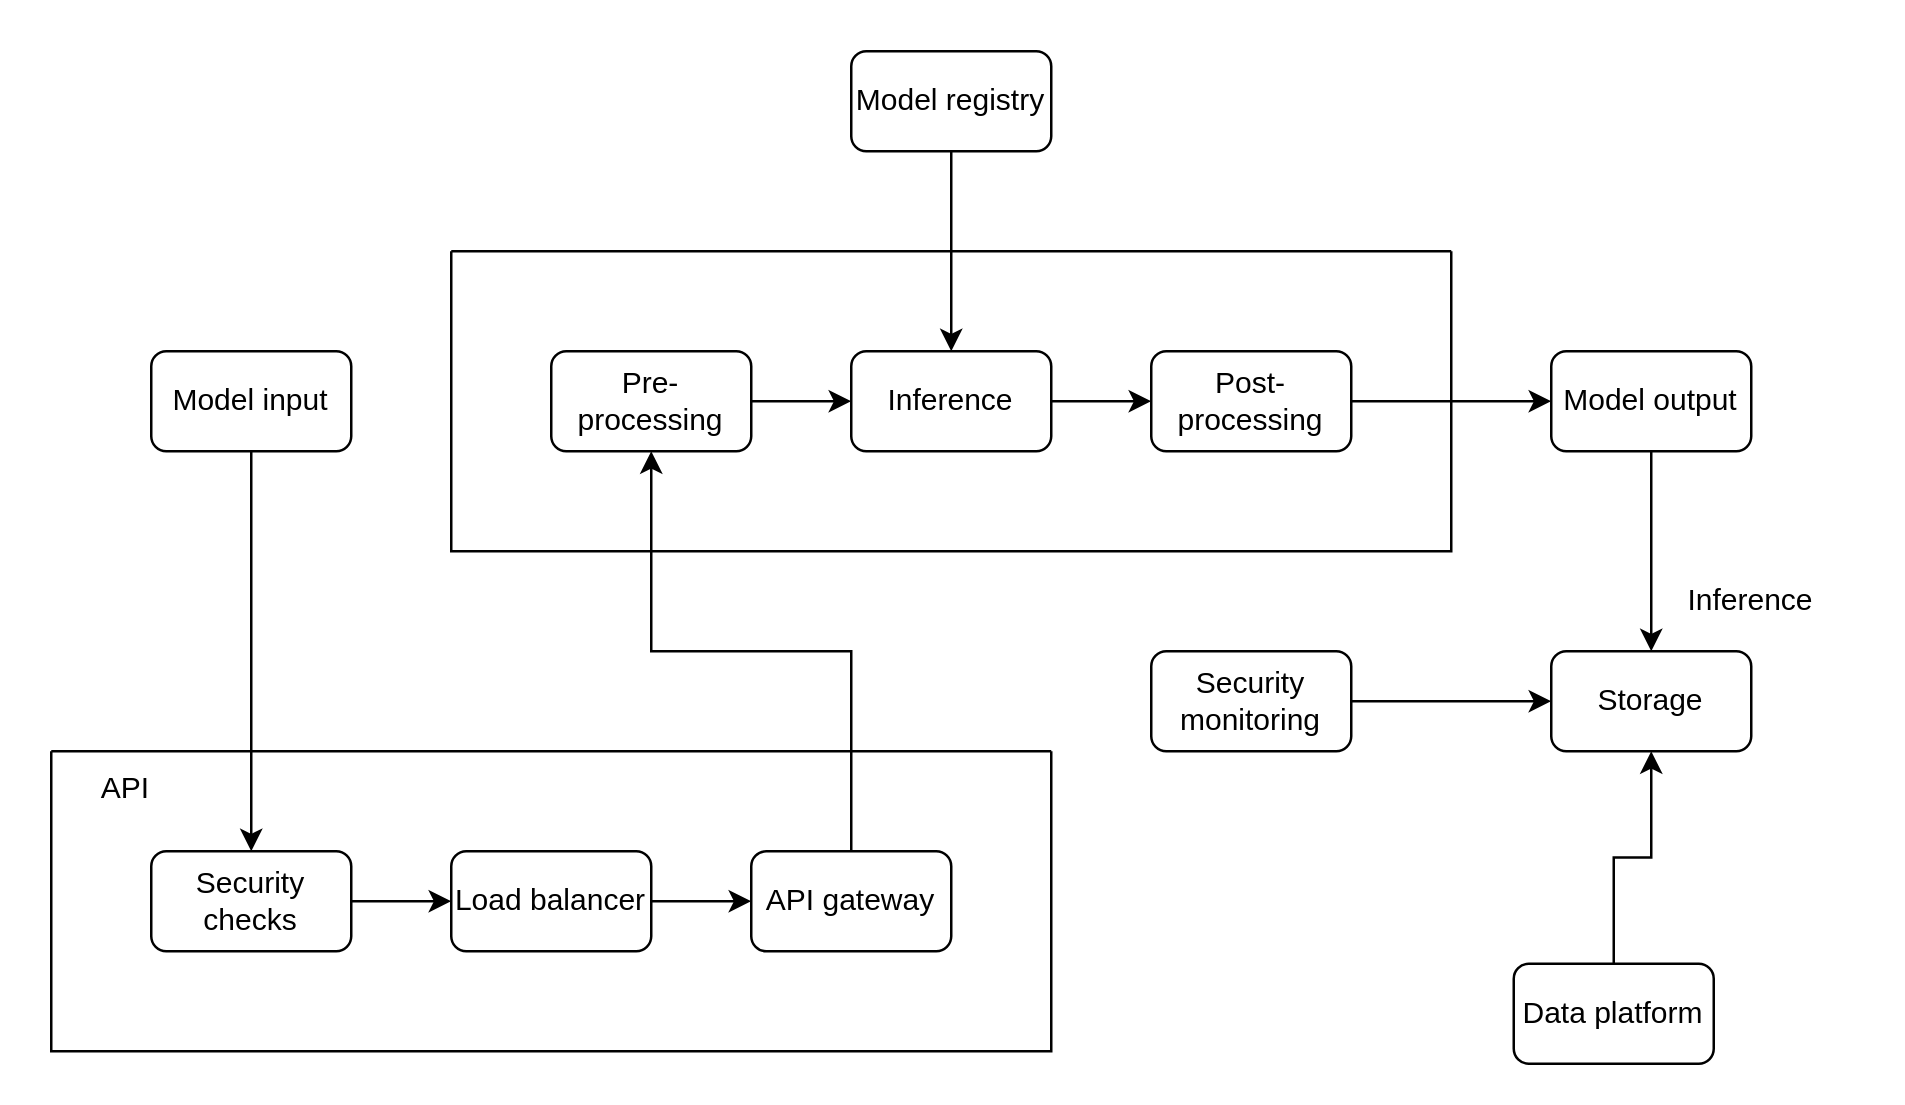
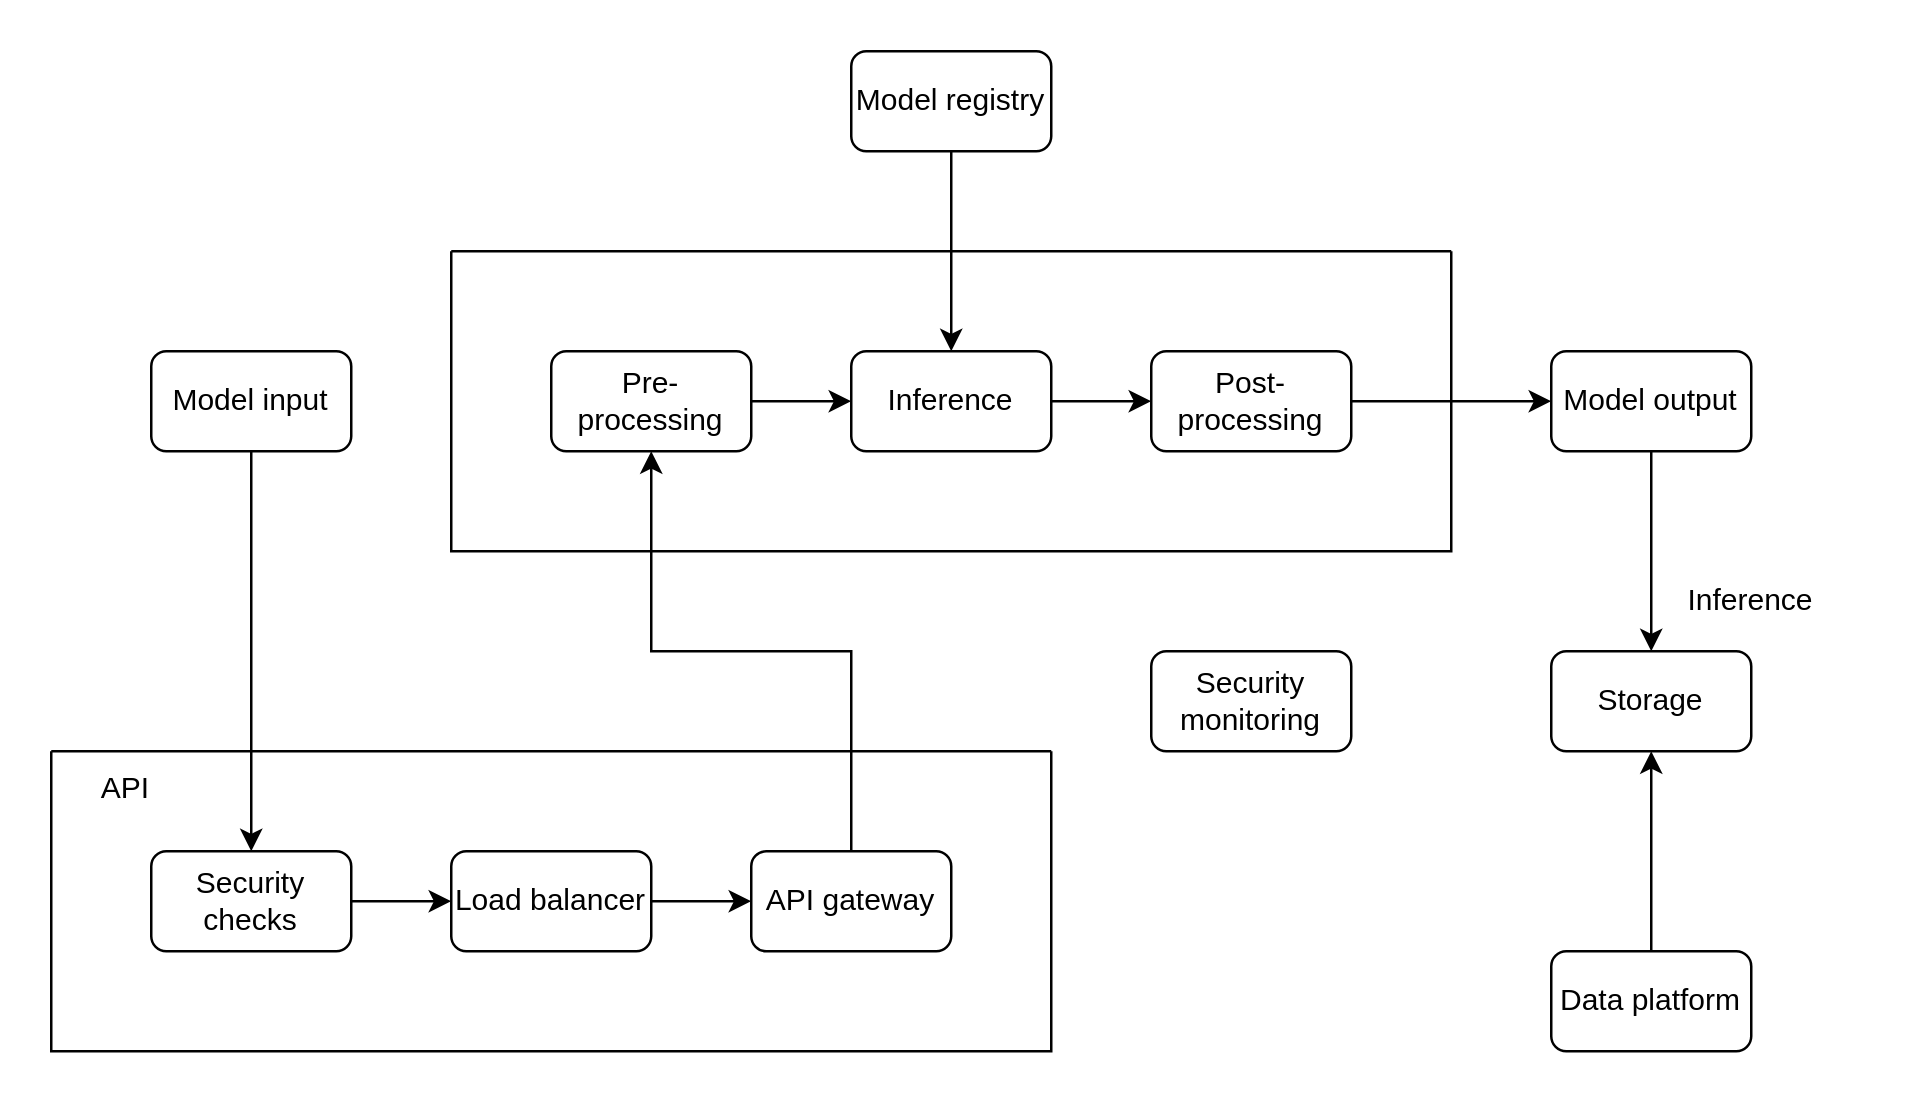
(1443, 701) -> none
(1614, 1014) -> (1651, 1001)
